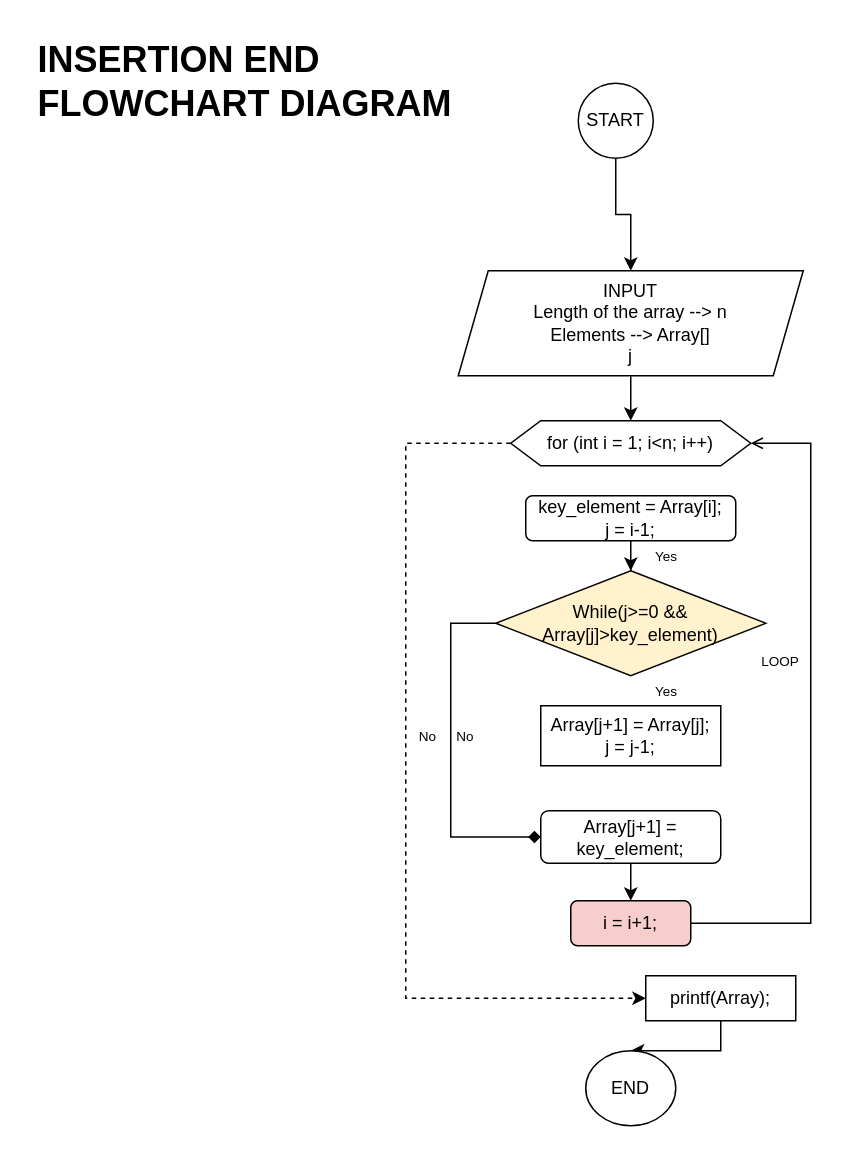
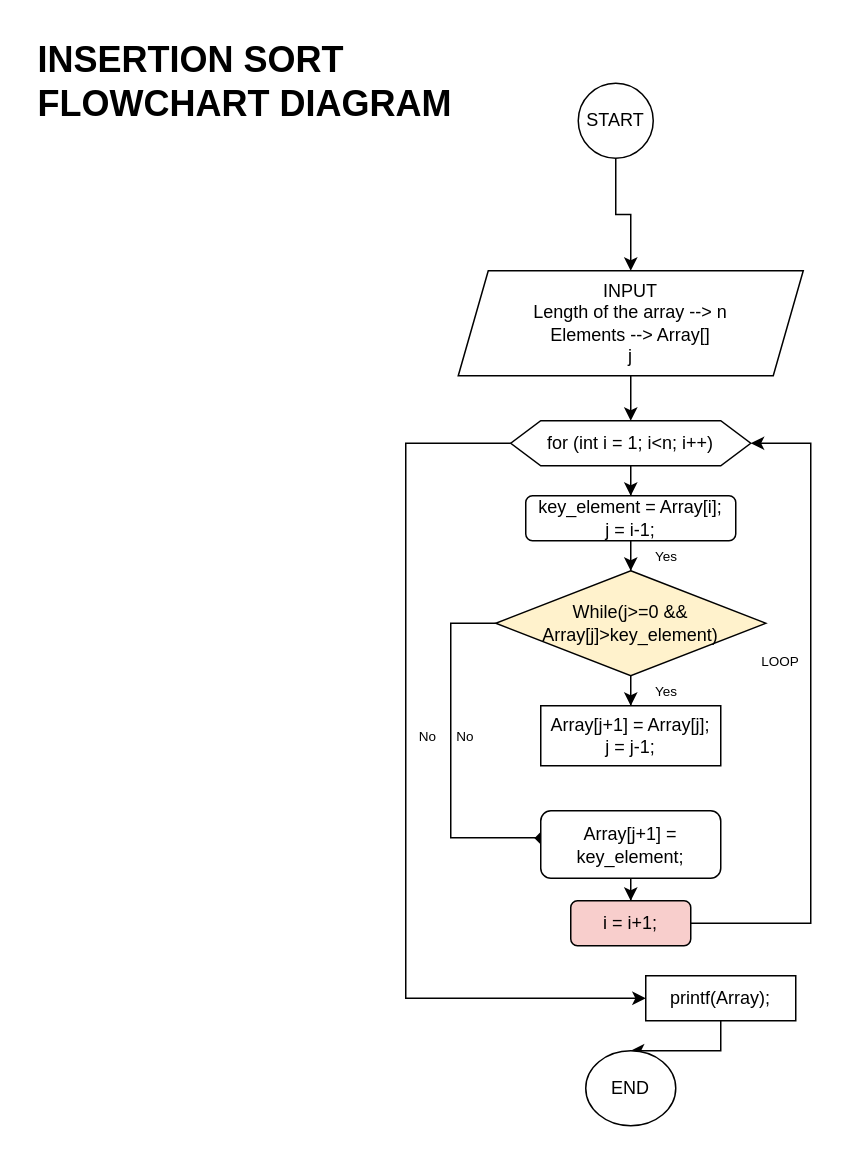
(187, 27) -> (193, 27)
(759, 443) -> (762, 443)
none -> (631, 486)
none -> (631, 696)
(406, 785) -> (406, 785)
(631, 837) -> (631, 845)
